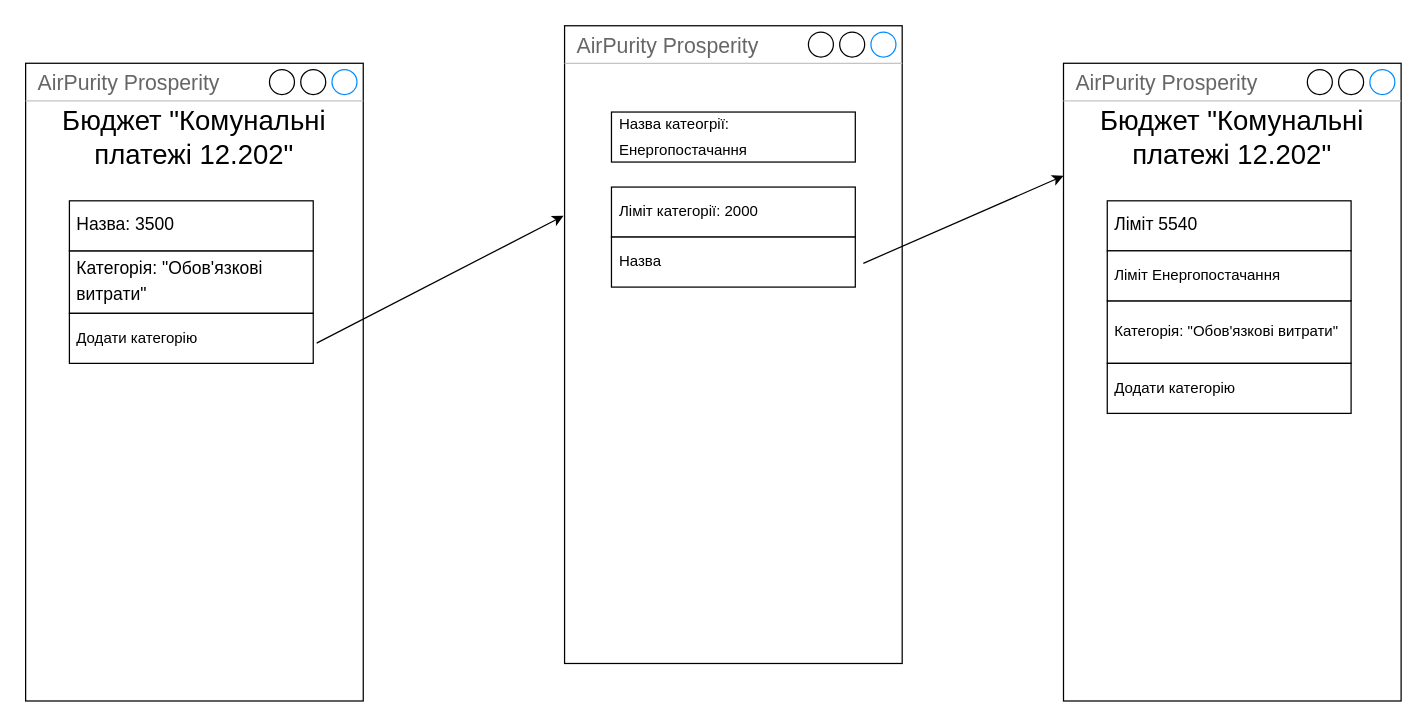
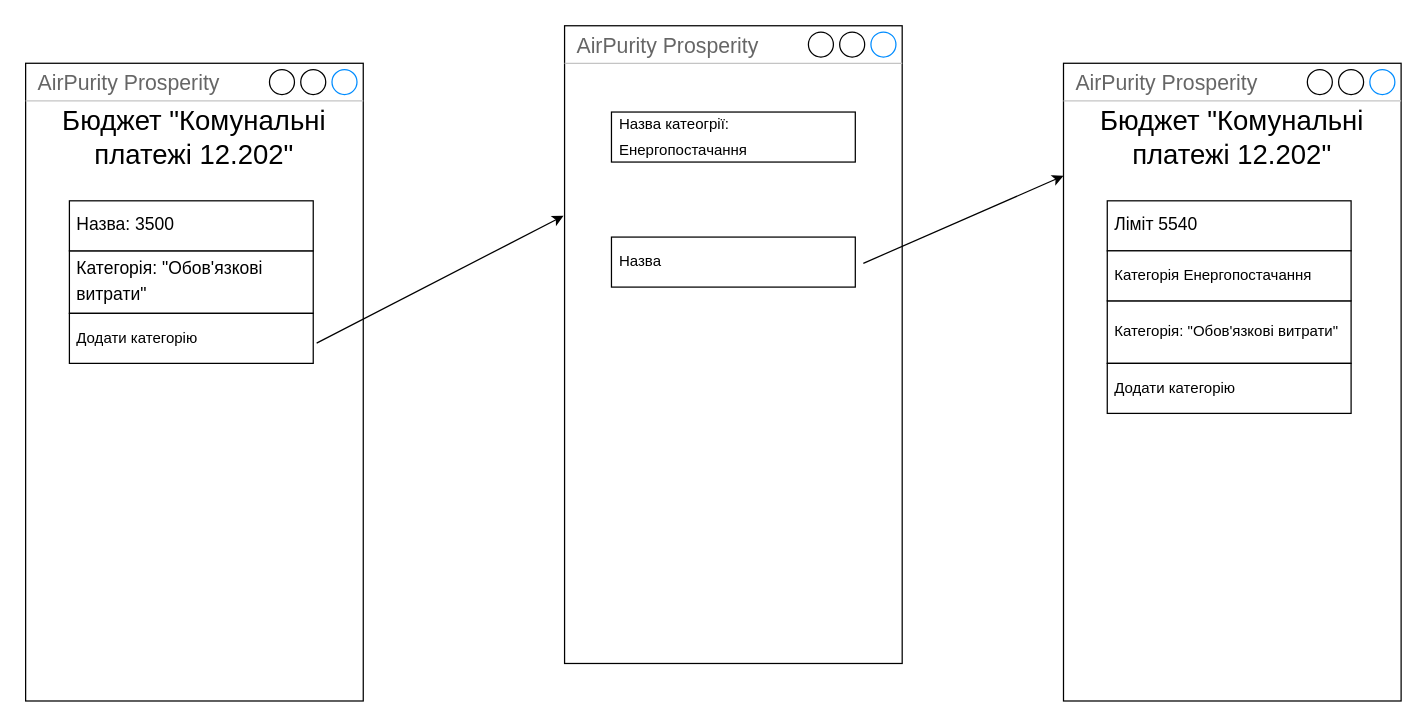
(733, 212) -> none
(1233, 274) -> (1233, 274)
